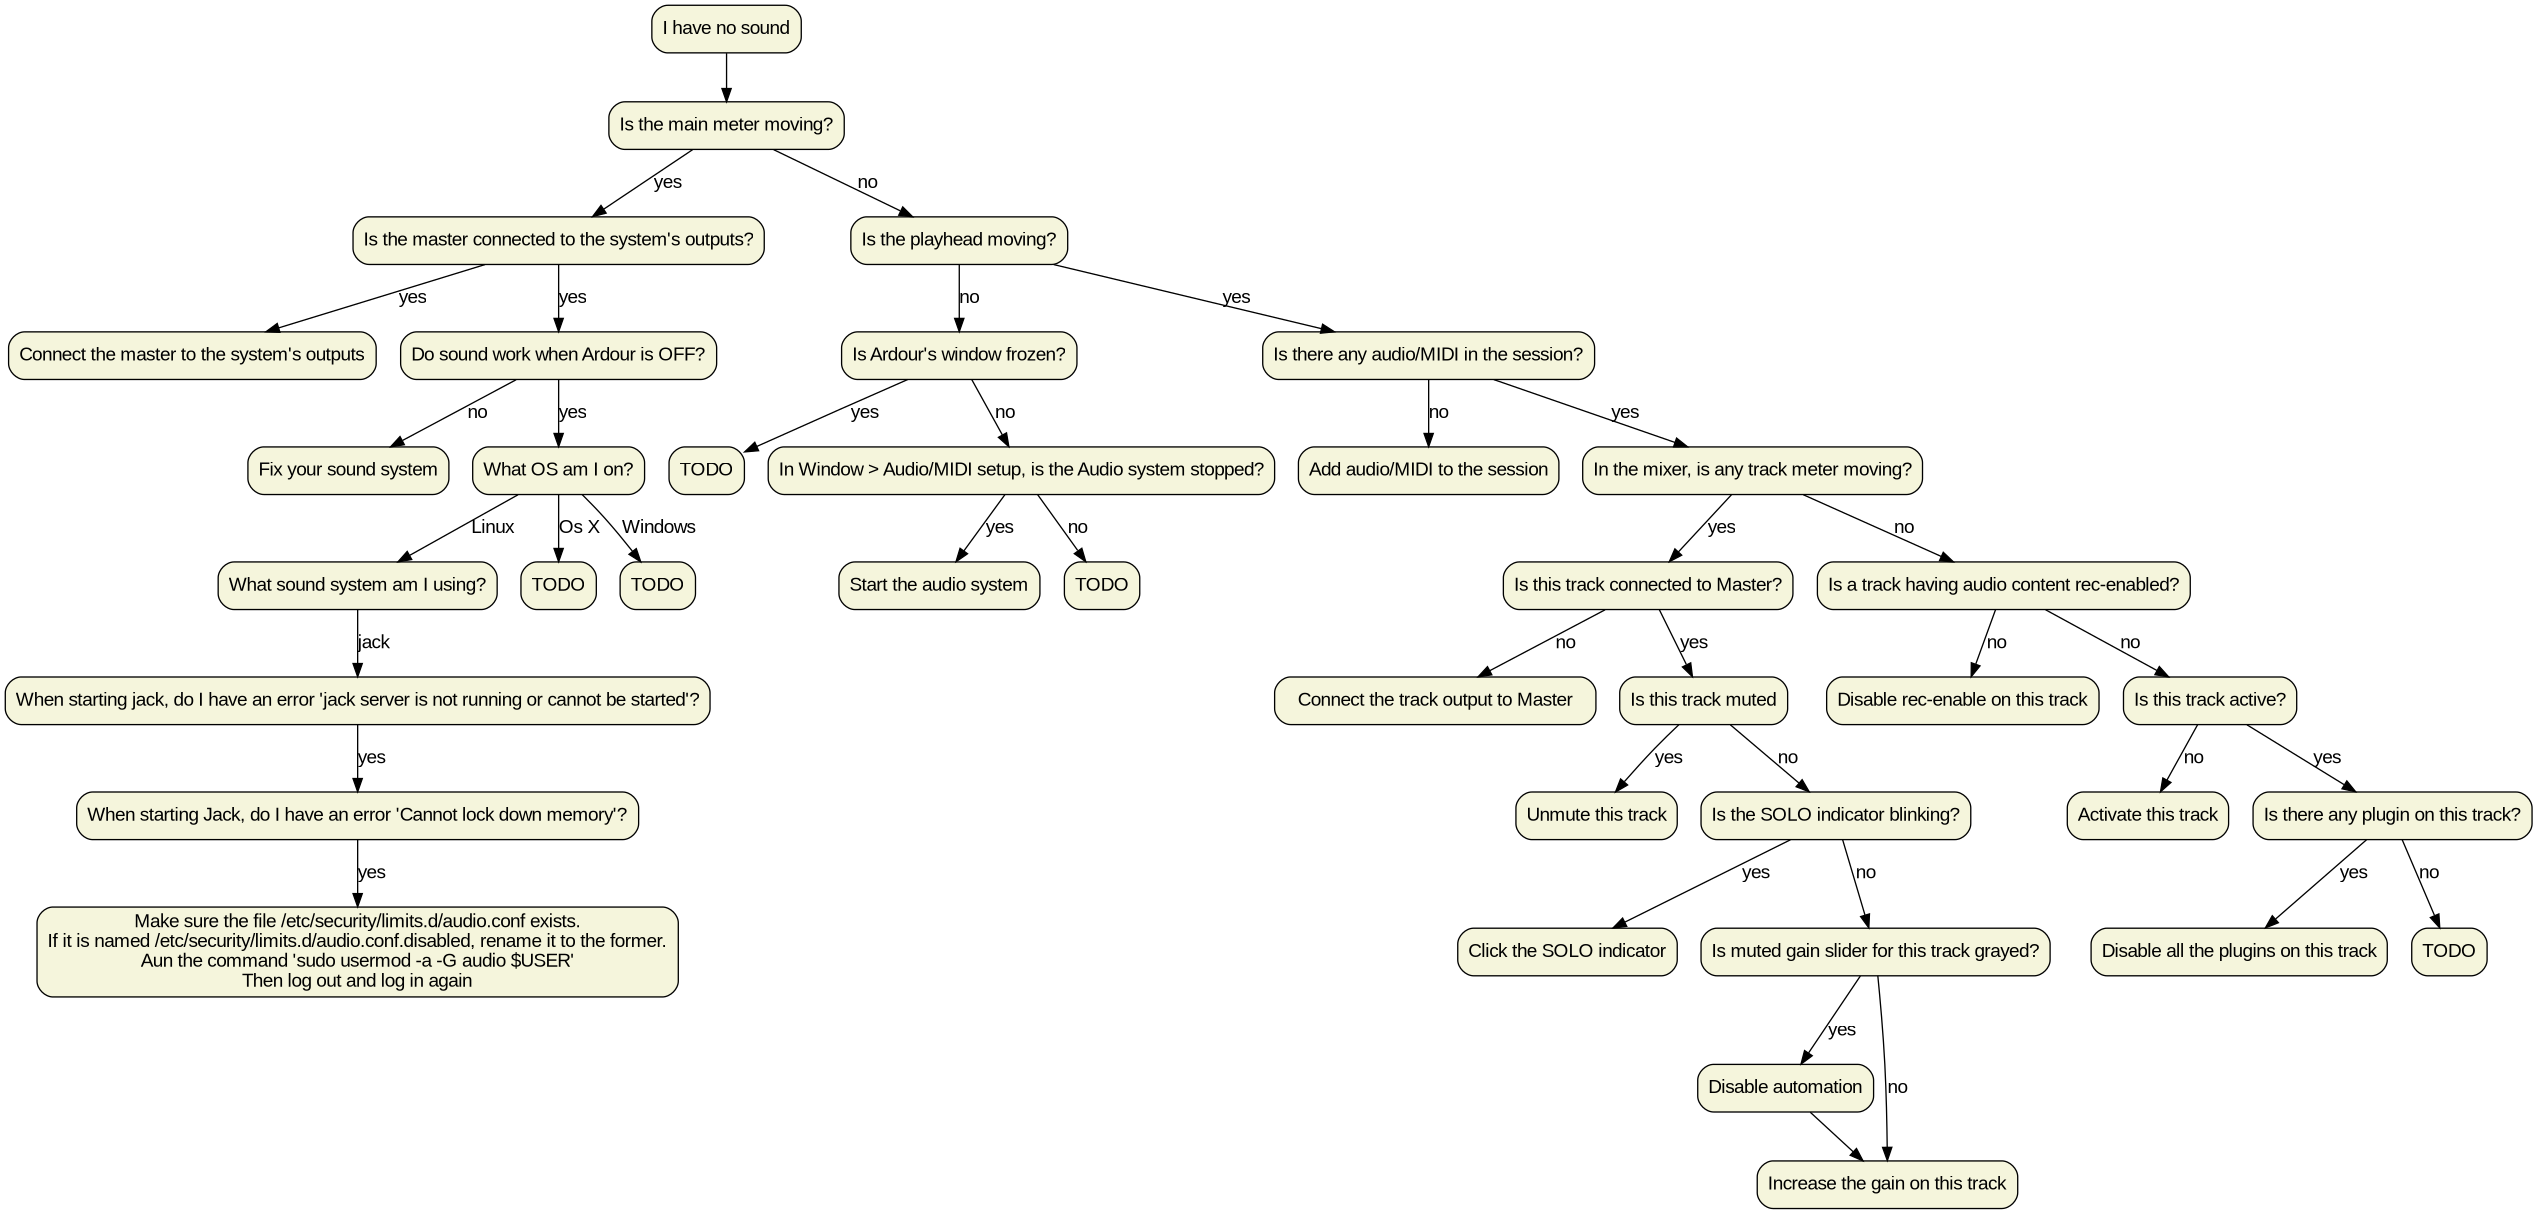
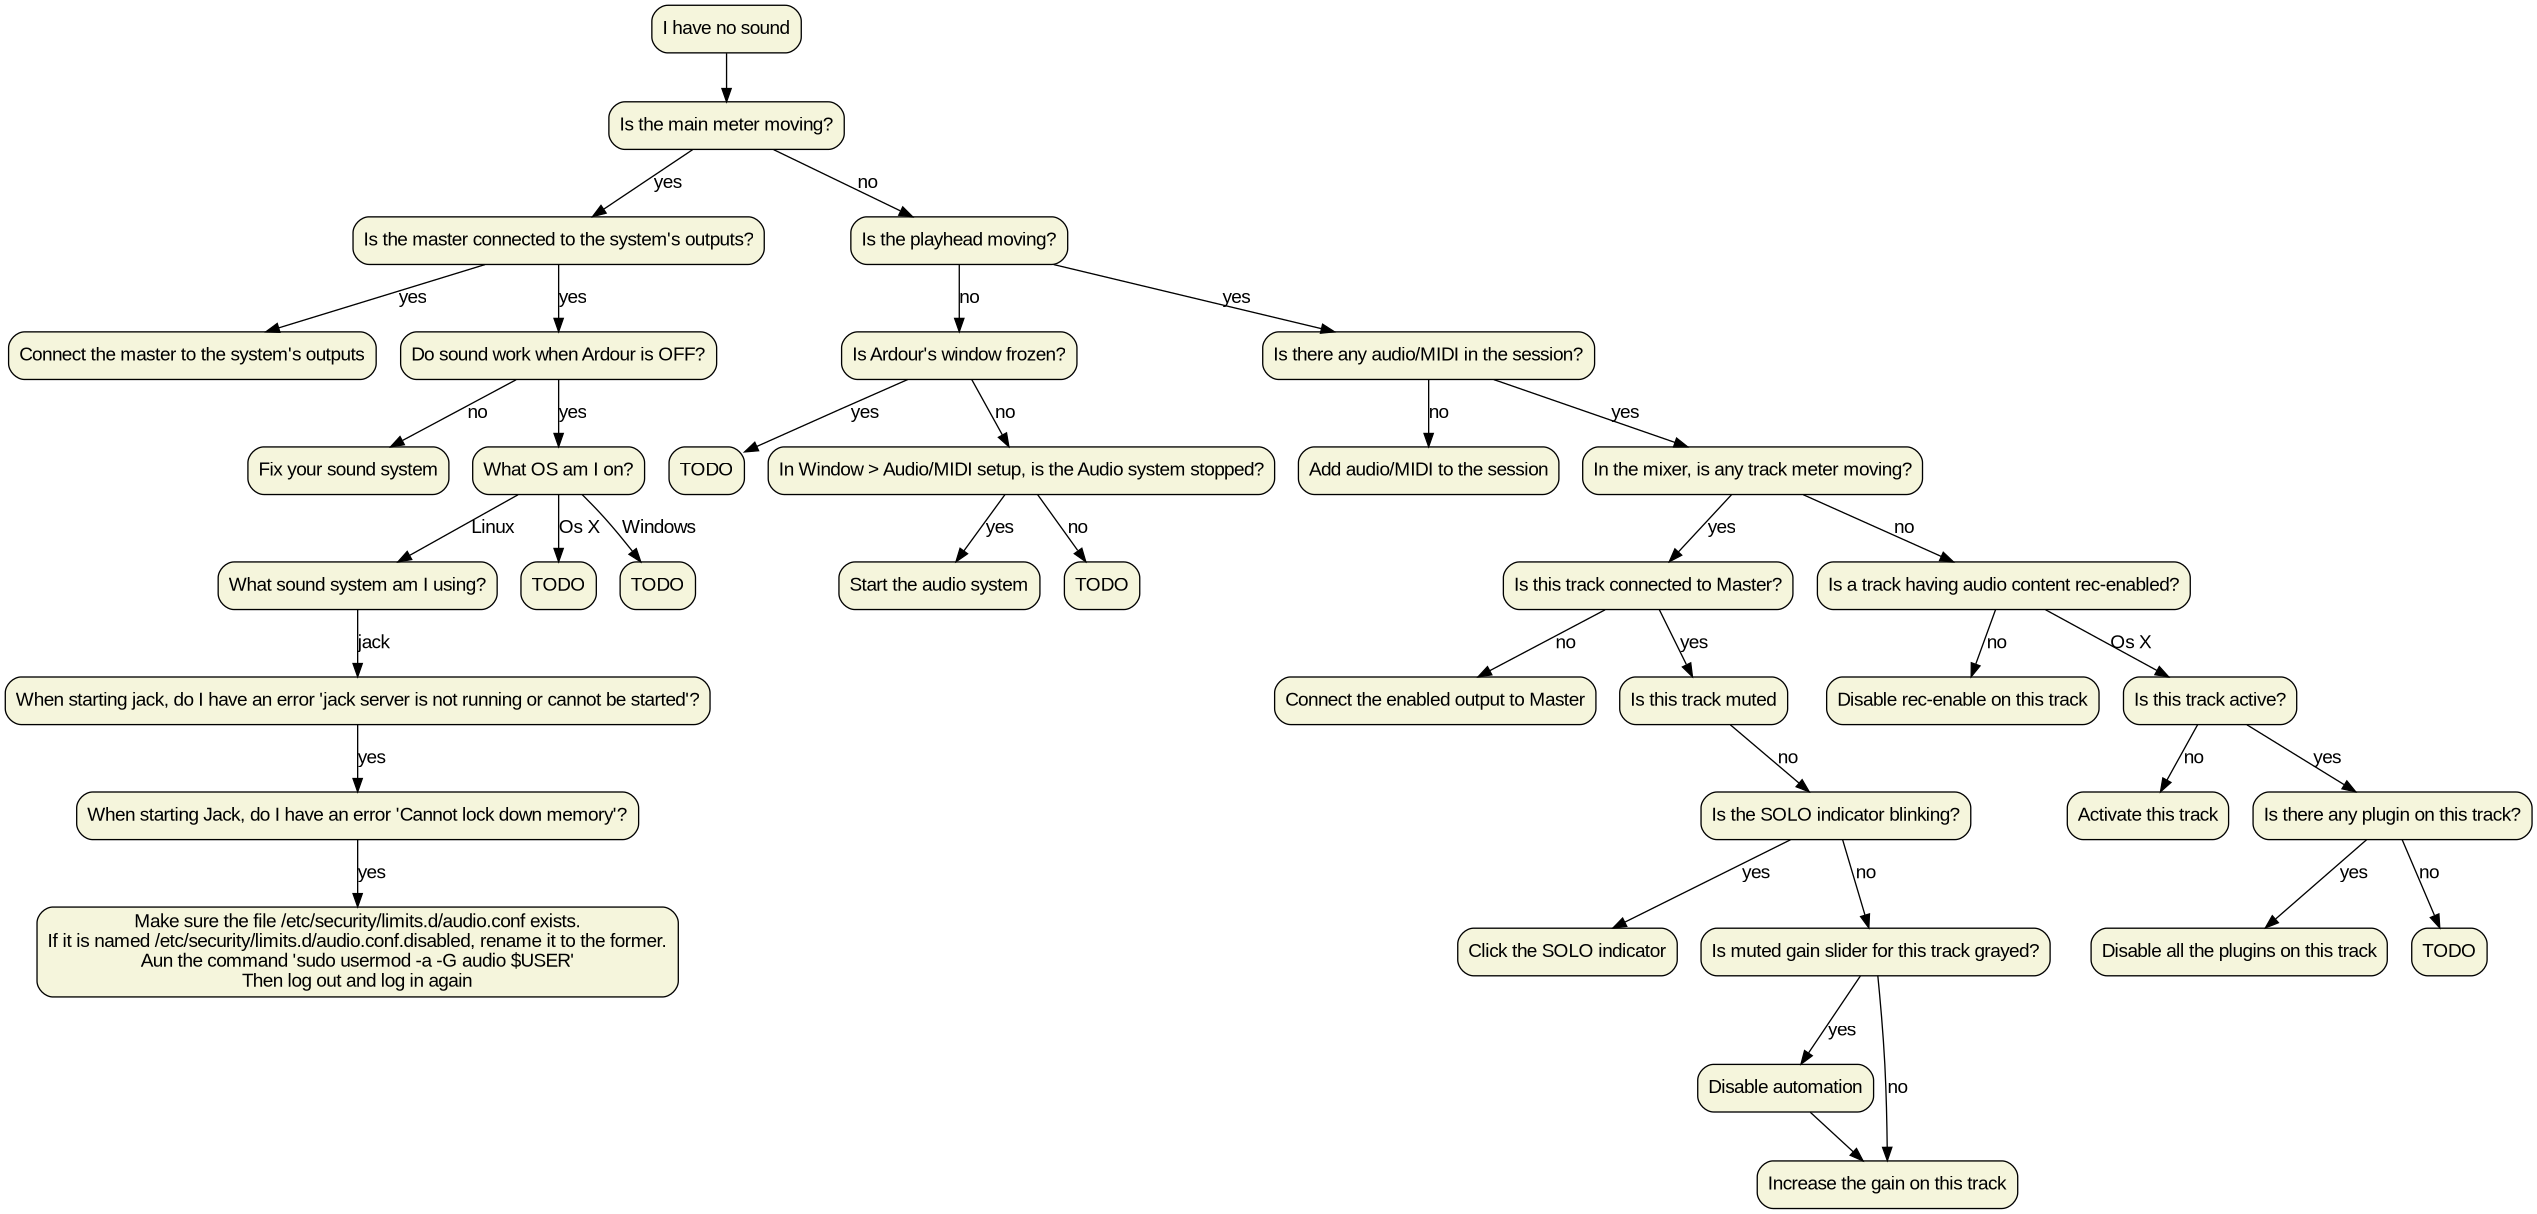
(2131, 643) -> (2131, 643)
(1435, 701) -> (1435, 701)
(1597, 816) -> none
